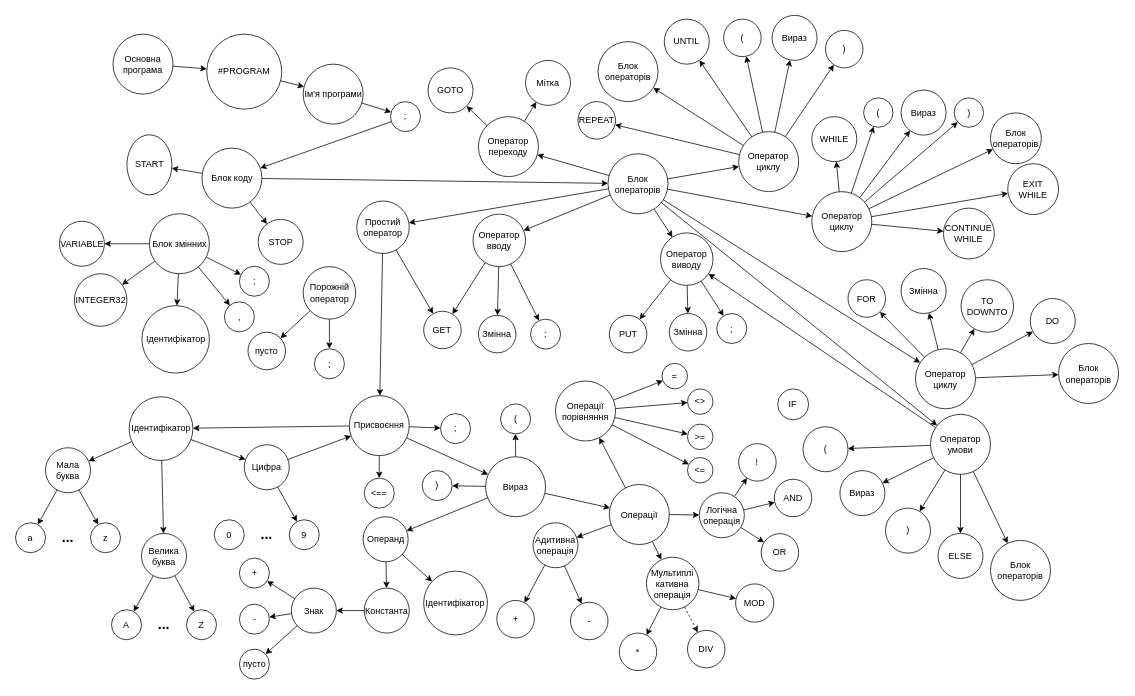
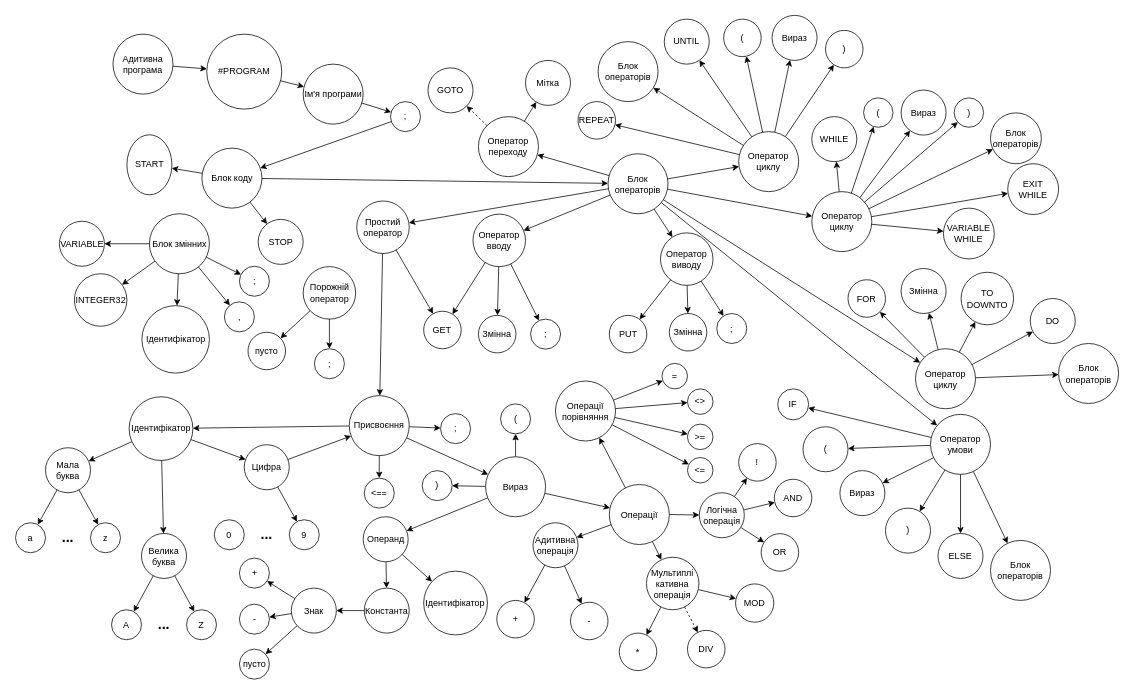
(143, 64) -> (143, 64)
(478, 117) -> (478, 117)
(969, 234) -> (969, 234)
(987, 306) -> (987, 299)
(824, 352) -> (872, 423)
